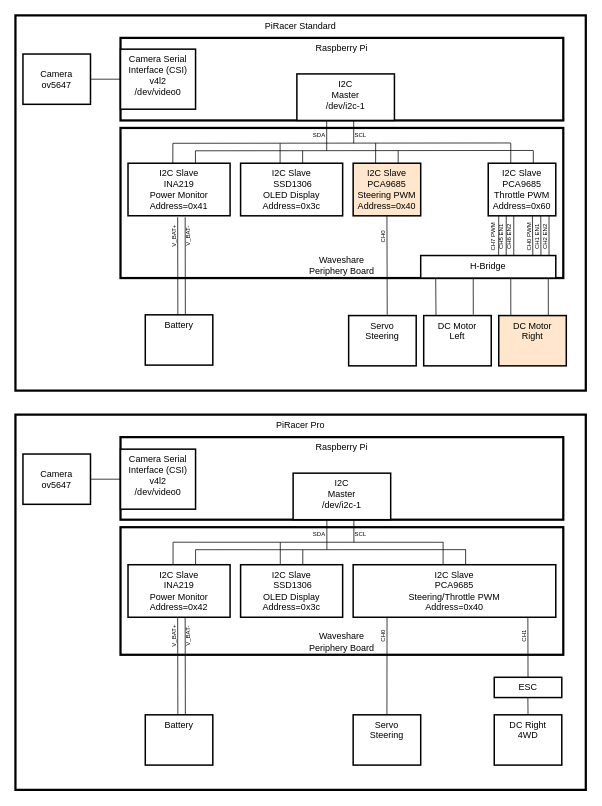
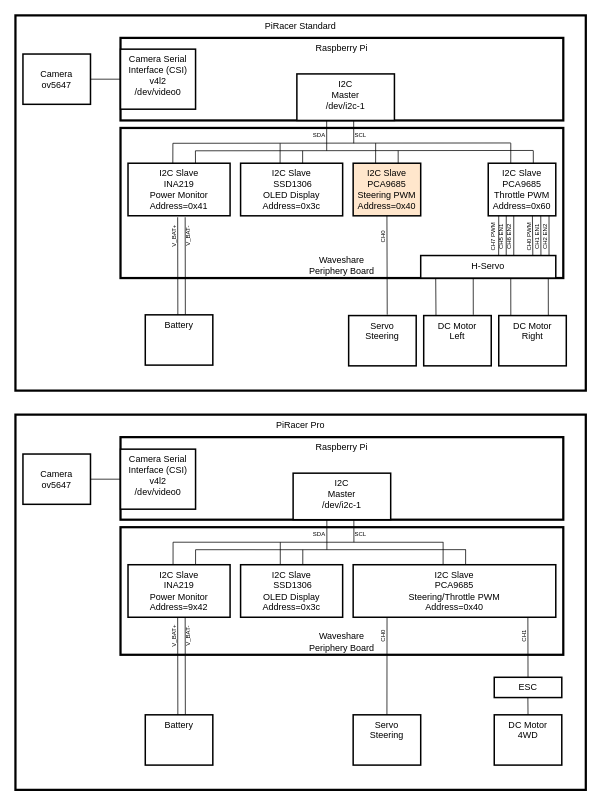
(488, 266) -> (488, 266)
(532, 341) -> (532, 341)
(179, 591) -> (179, 591)
(528, 730) -> (528, 730)
